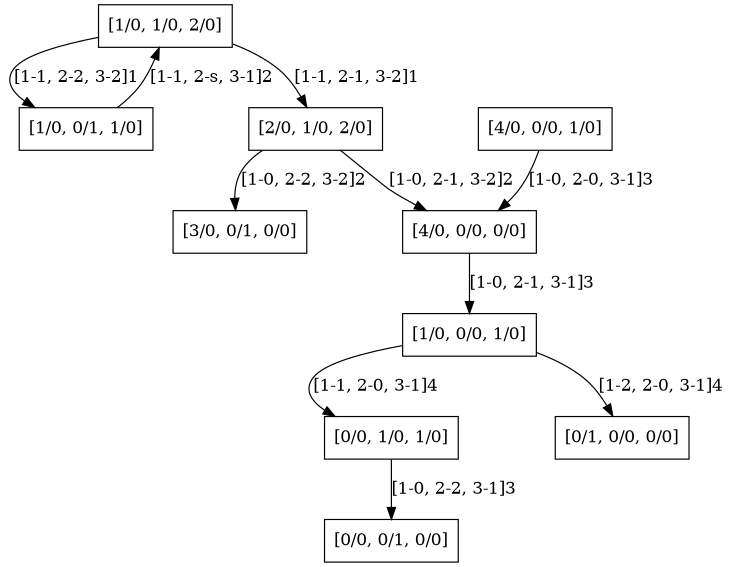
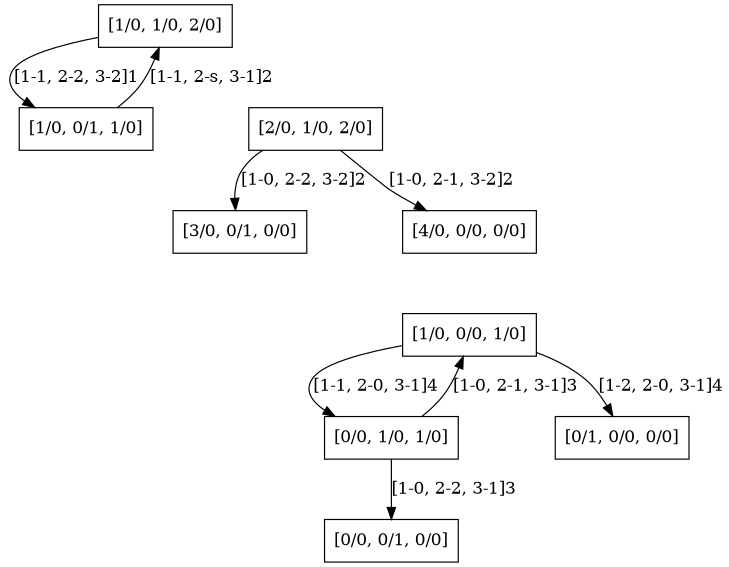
(272, 64) -> none
(545, 129) -> none
(469, 277) -> (444, 395)
